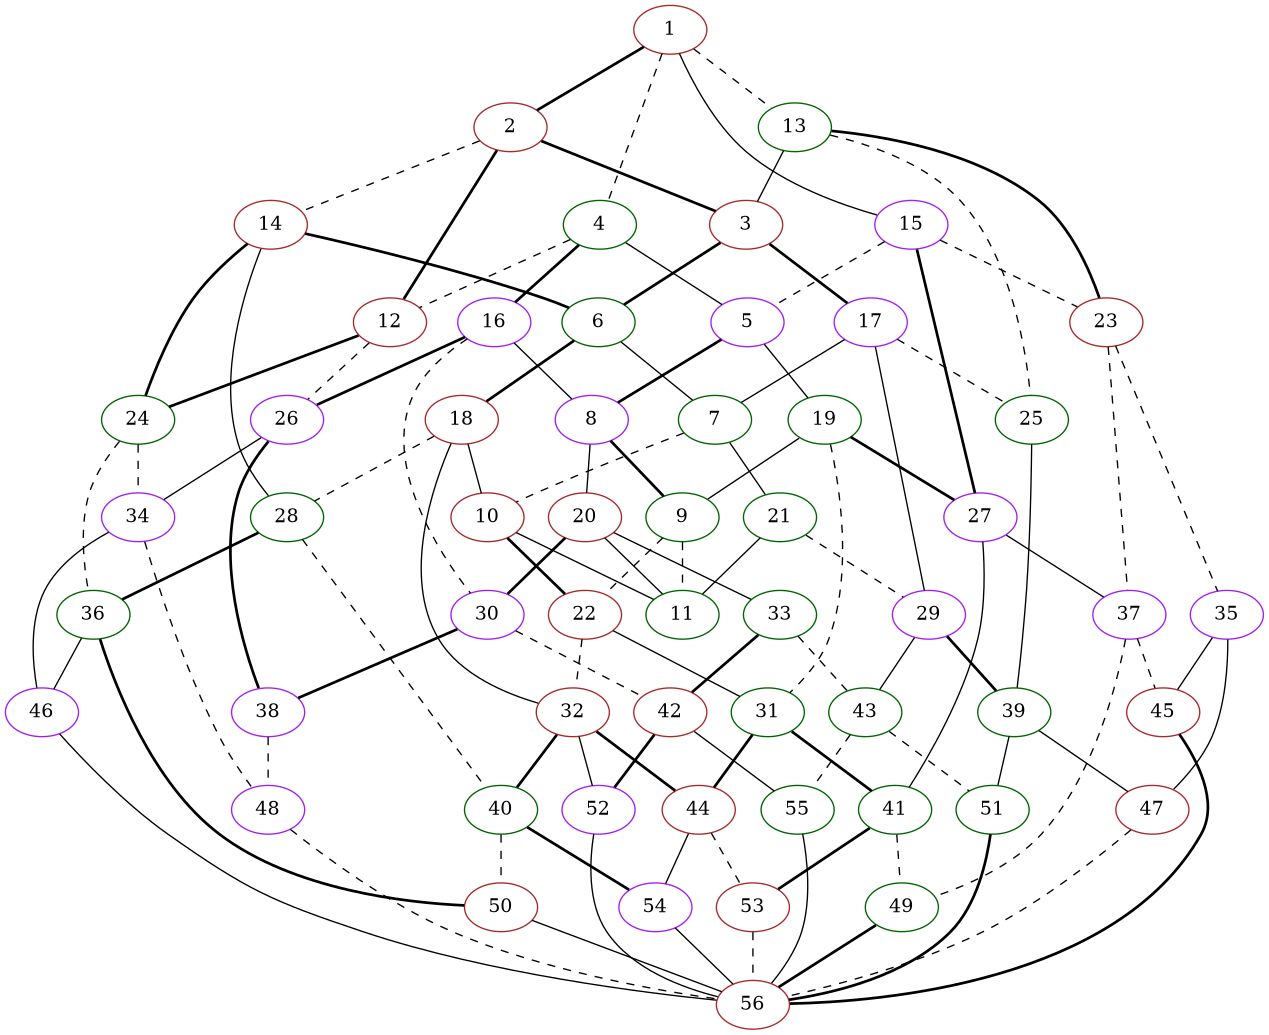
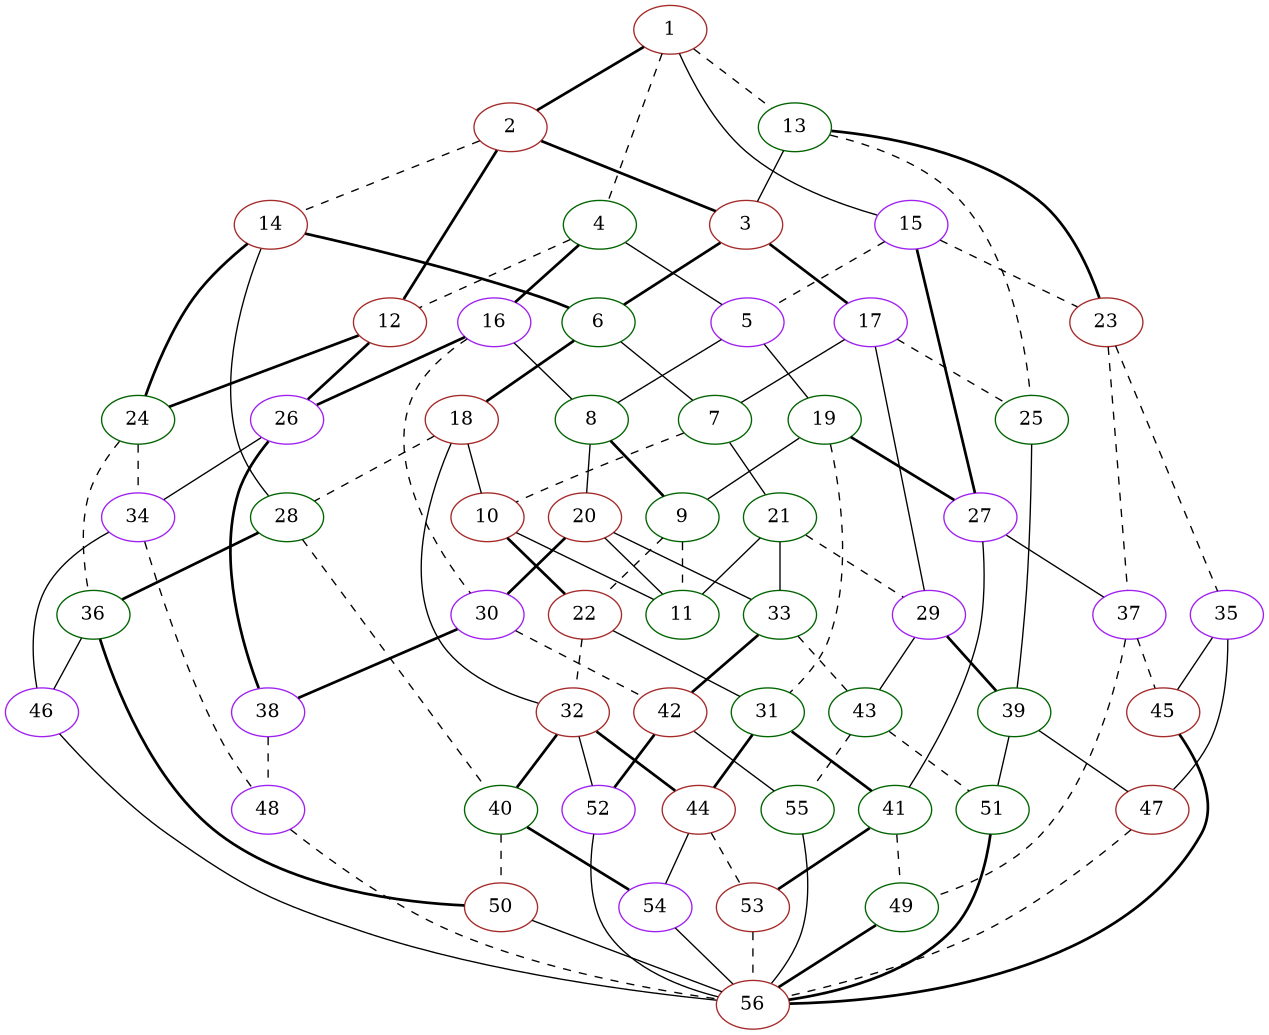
(339, 371) -> (339, 371)
(670, 371) -> (670, 371)
(592, 420) -> (592, 420)
none -> (780, 566)
